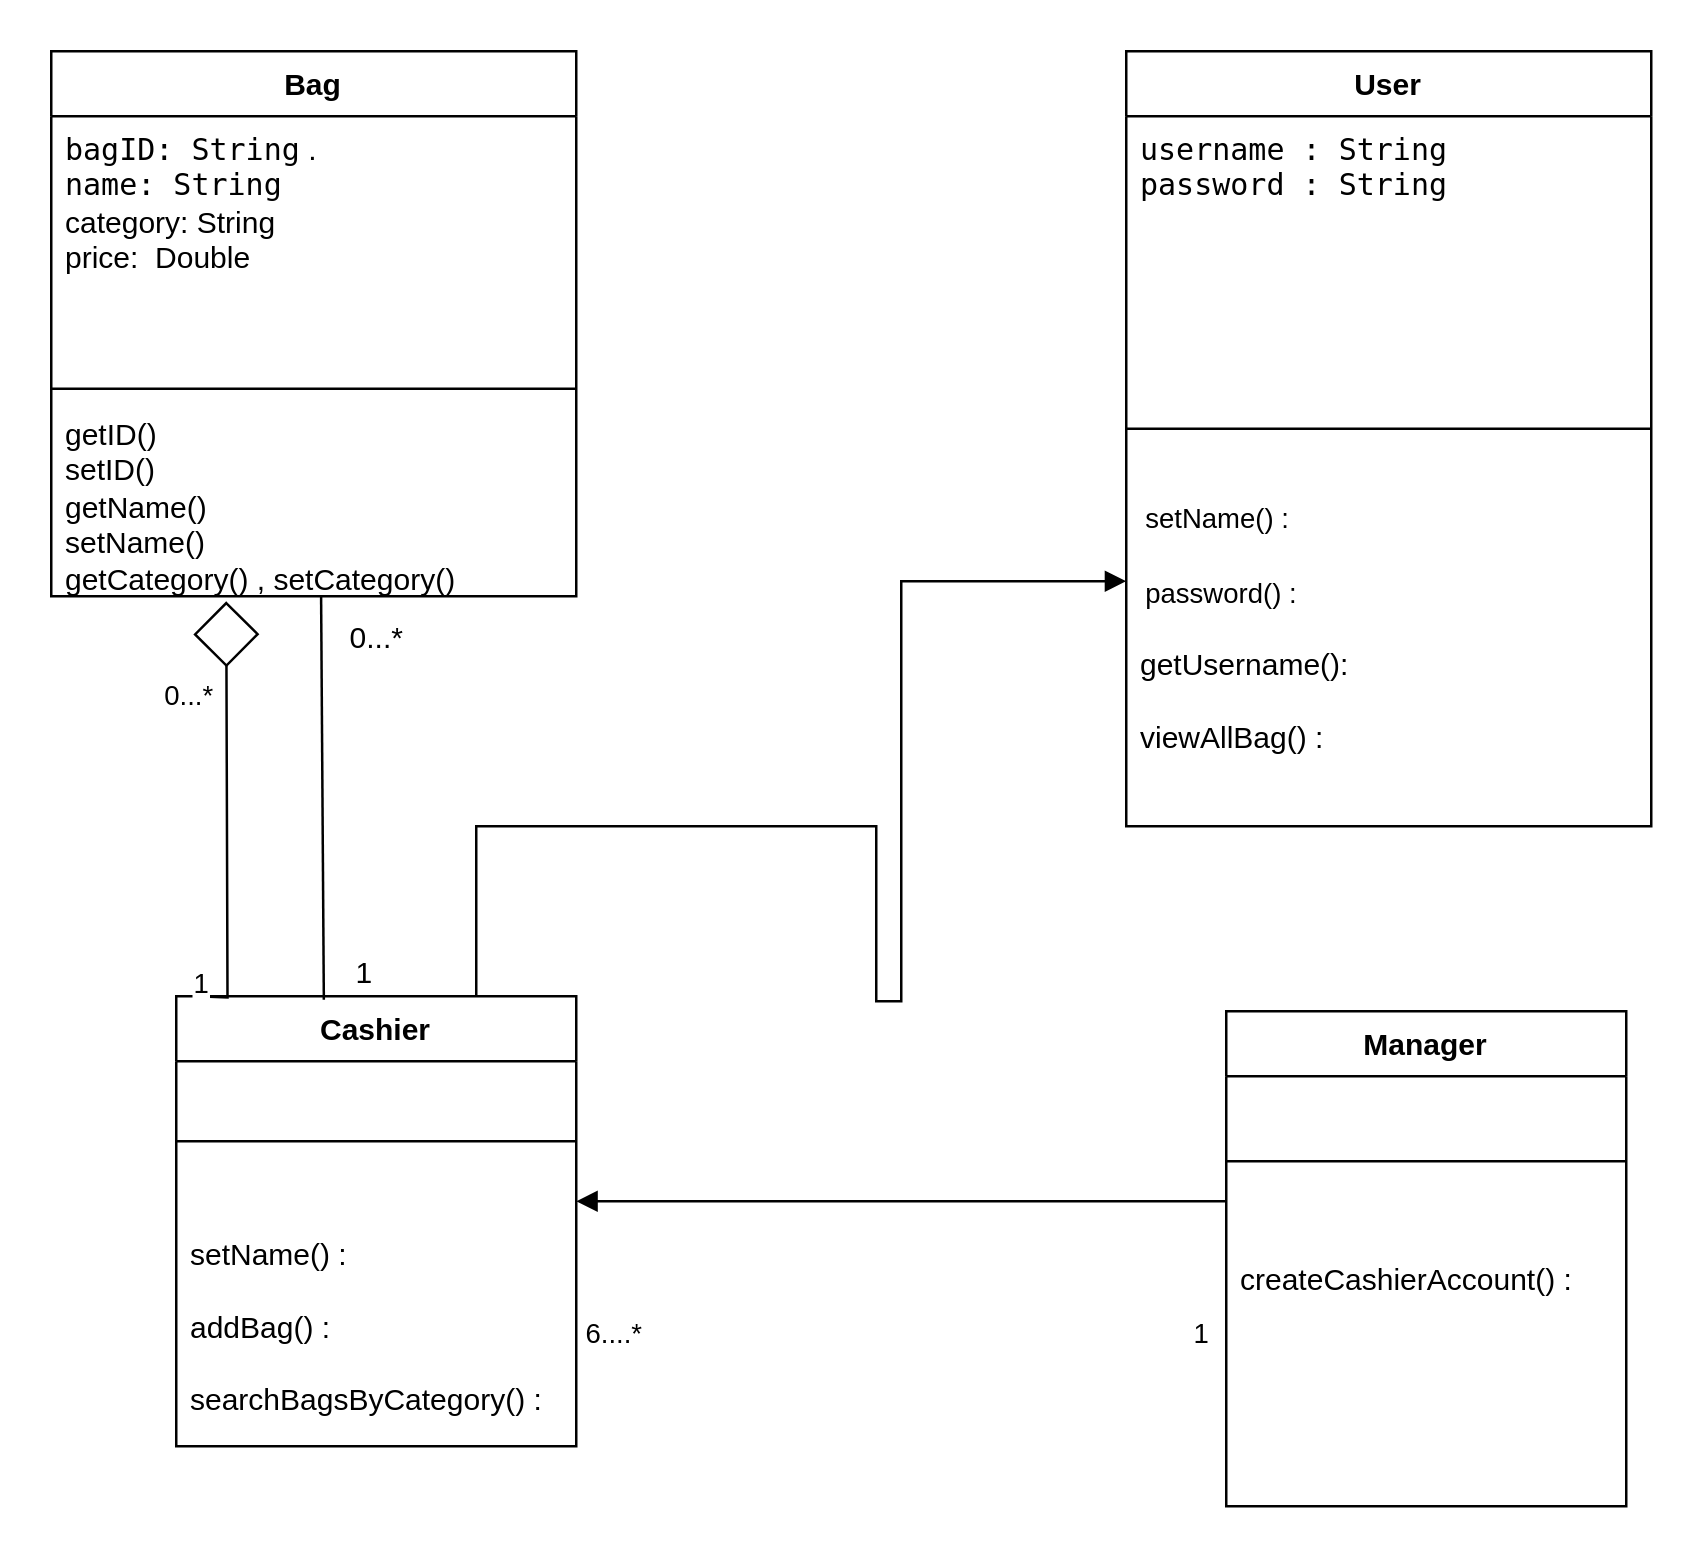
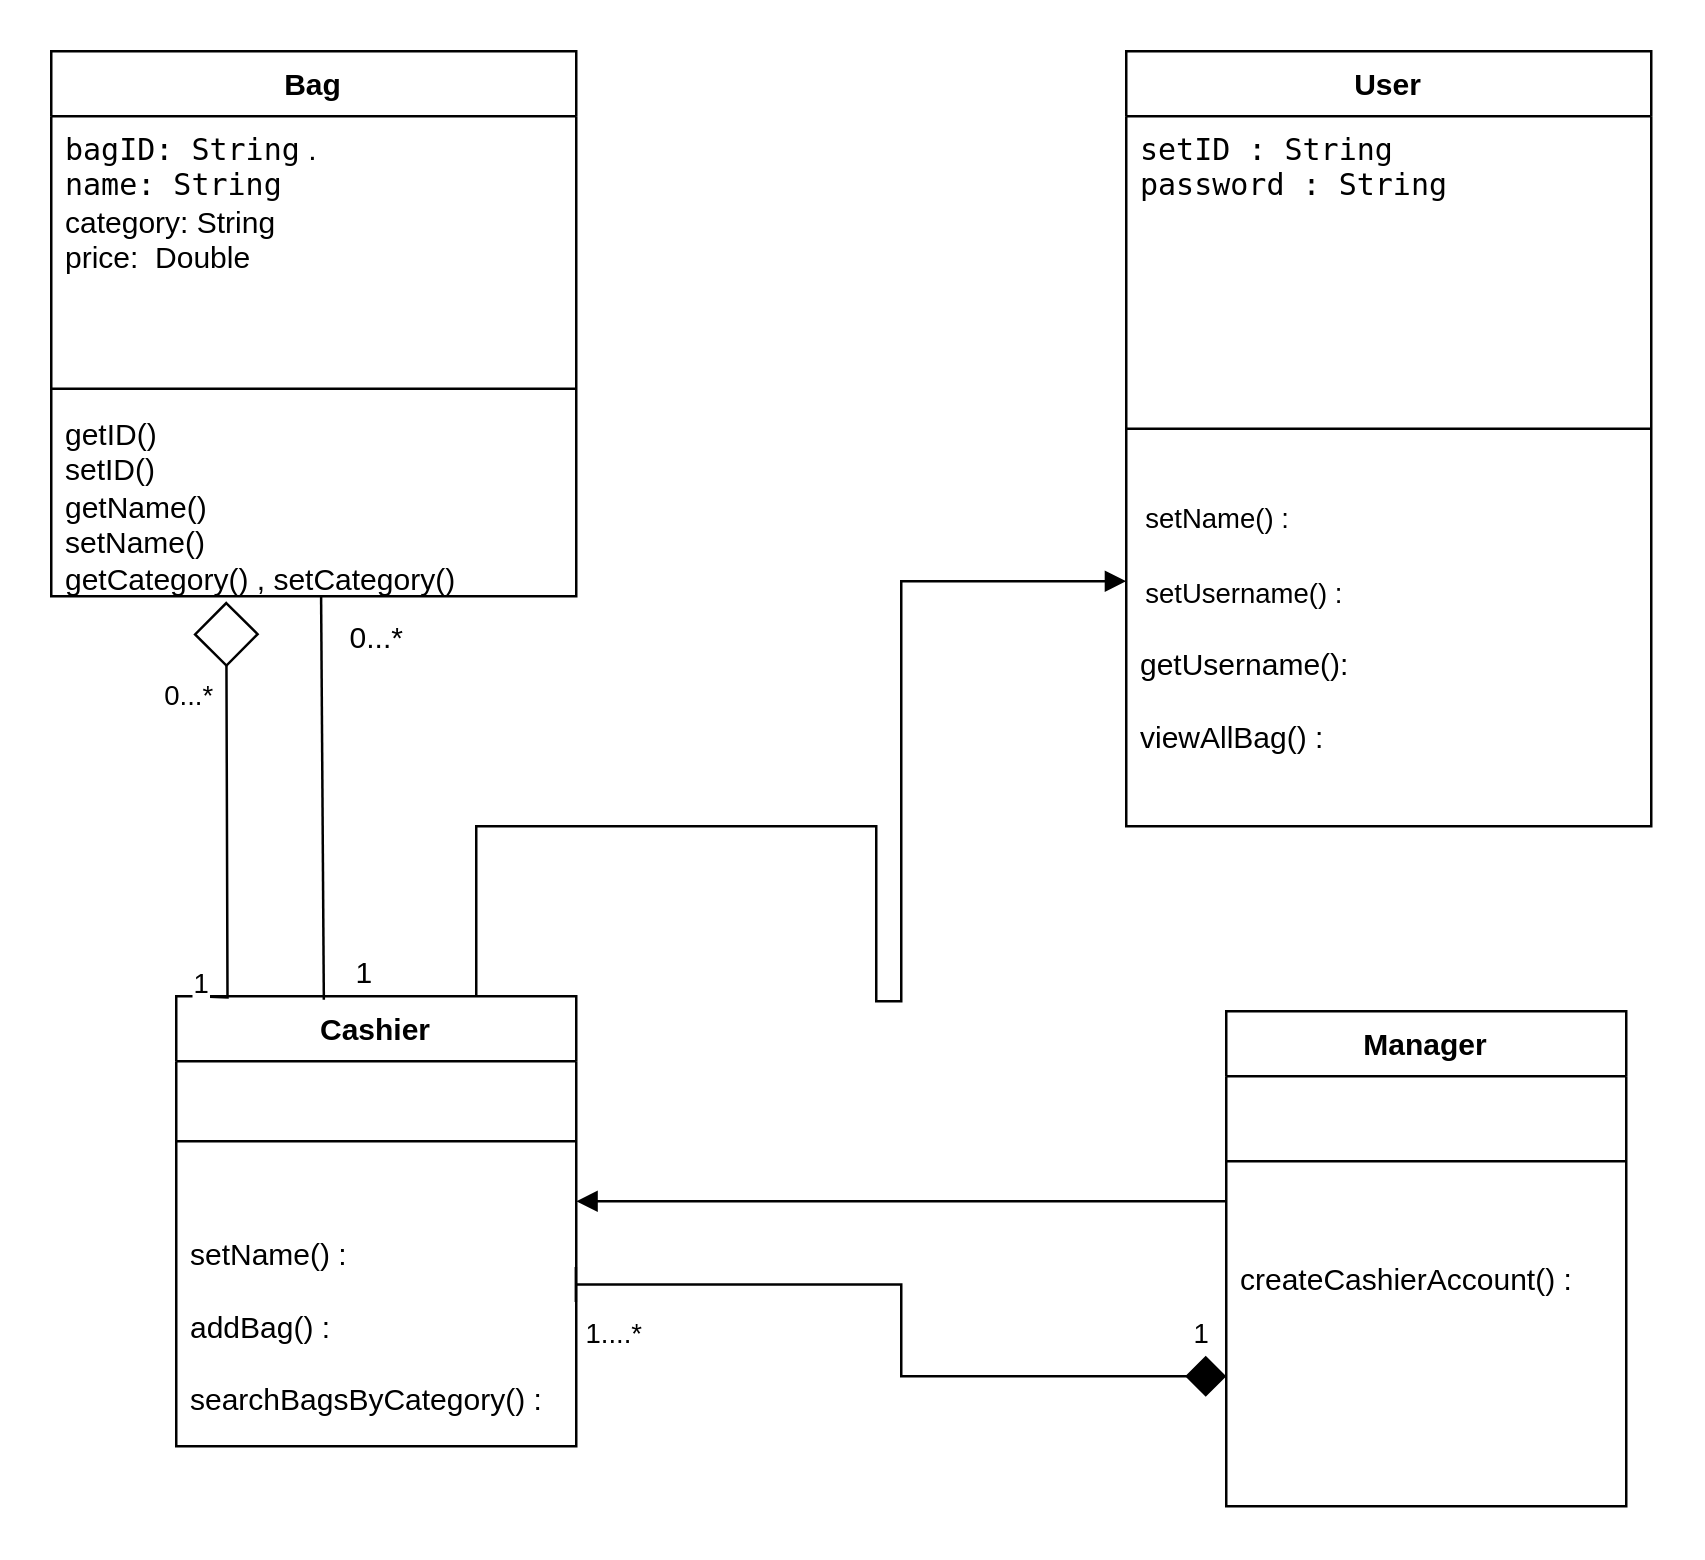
(1268, 170) -> (1268, 170)
(1217, 594) -> (1240, 594)
none -> (901, 1313)
(615, 1334) -> (615, 1334)
